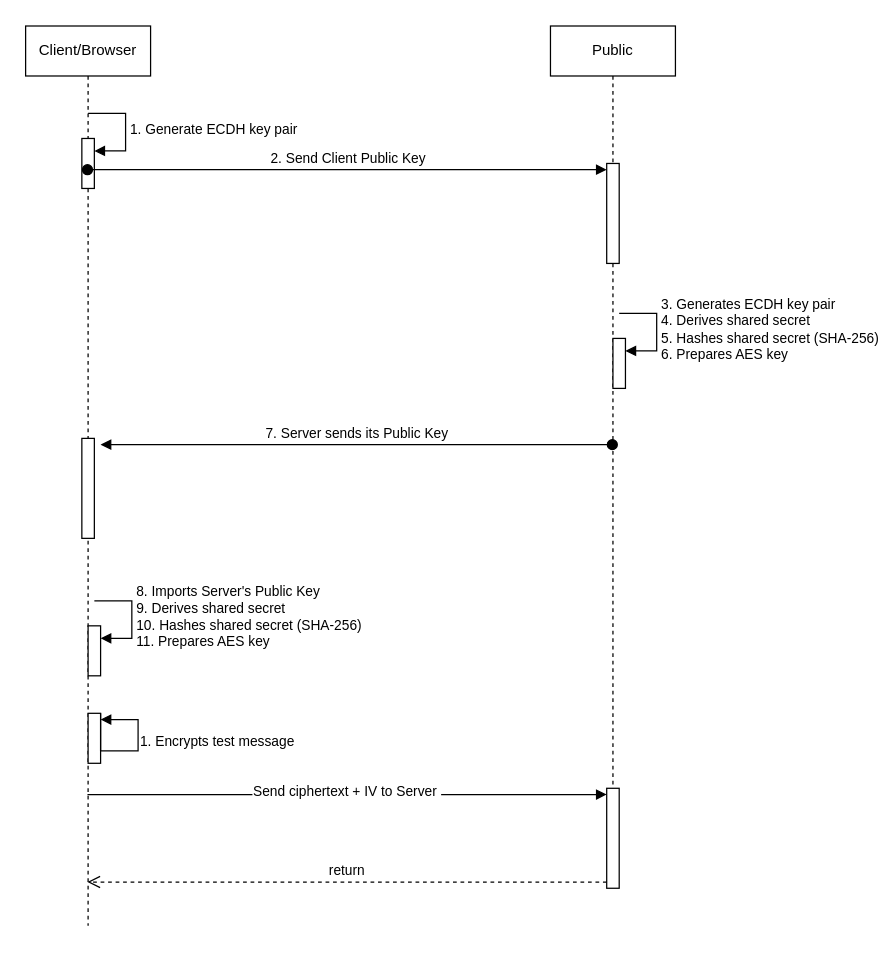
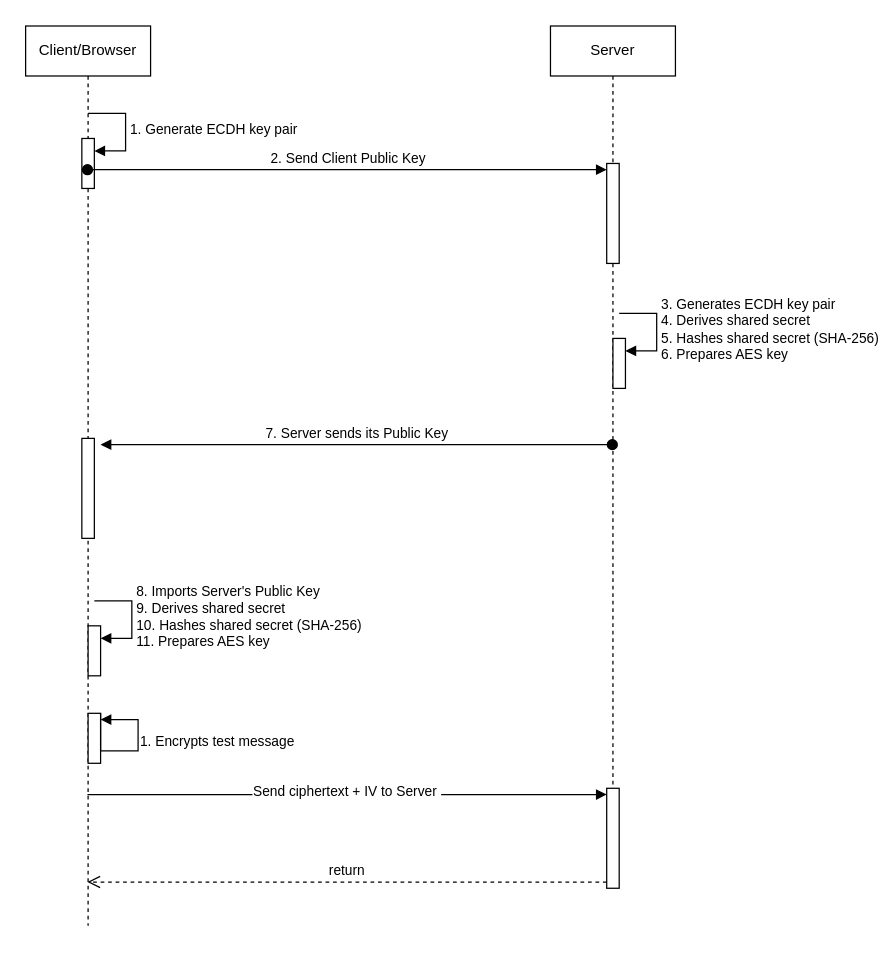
(613, 51) -> (613, 51)
